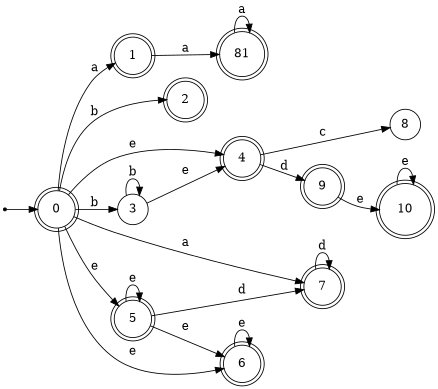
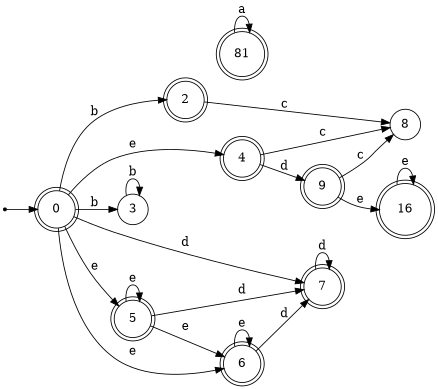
(133, 56) -> none
none -> (293, 112)
none -> (365, 161)
(182, 187) -> none
(405, 209) -> (405, 209)
(186, 243) -> (186, 243)
none -> (279, 328)
